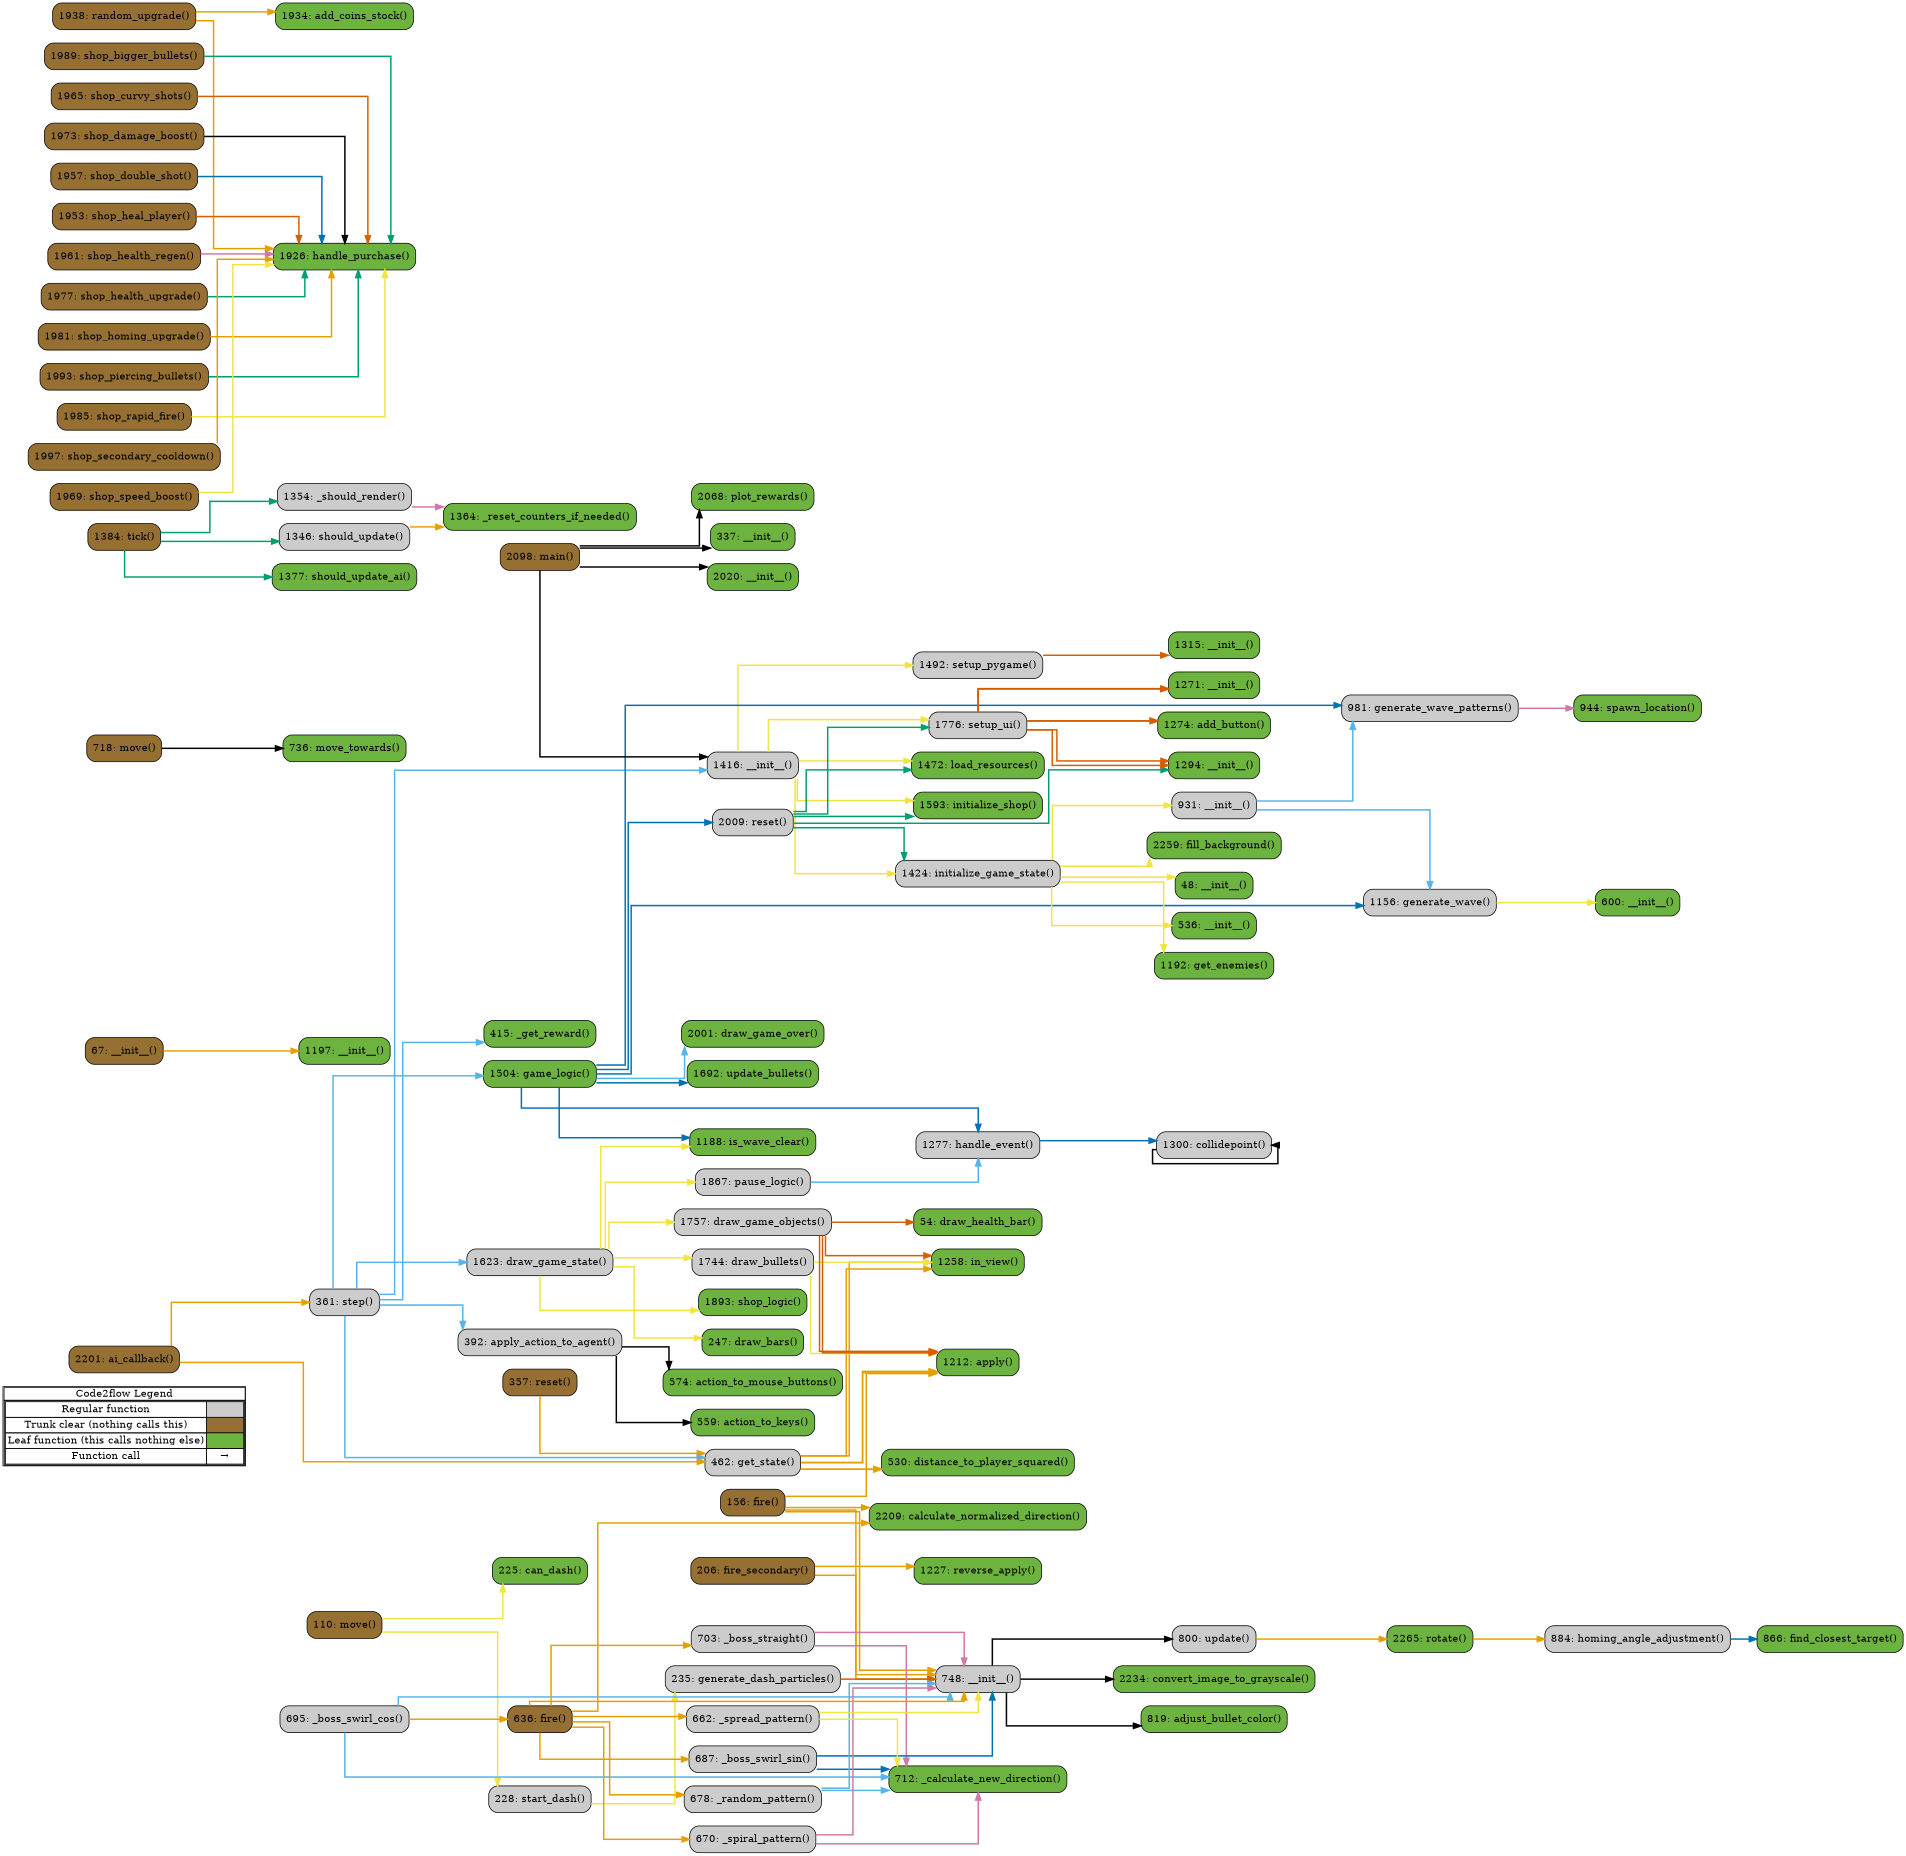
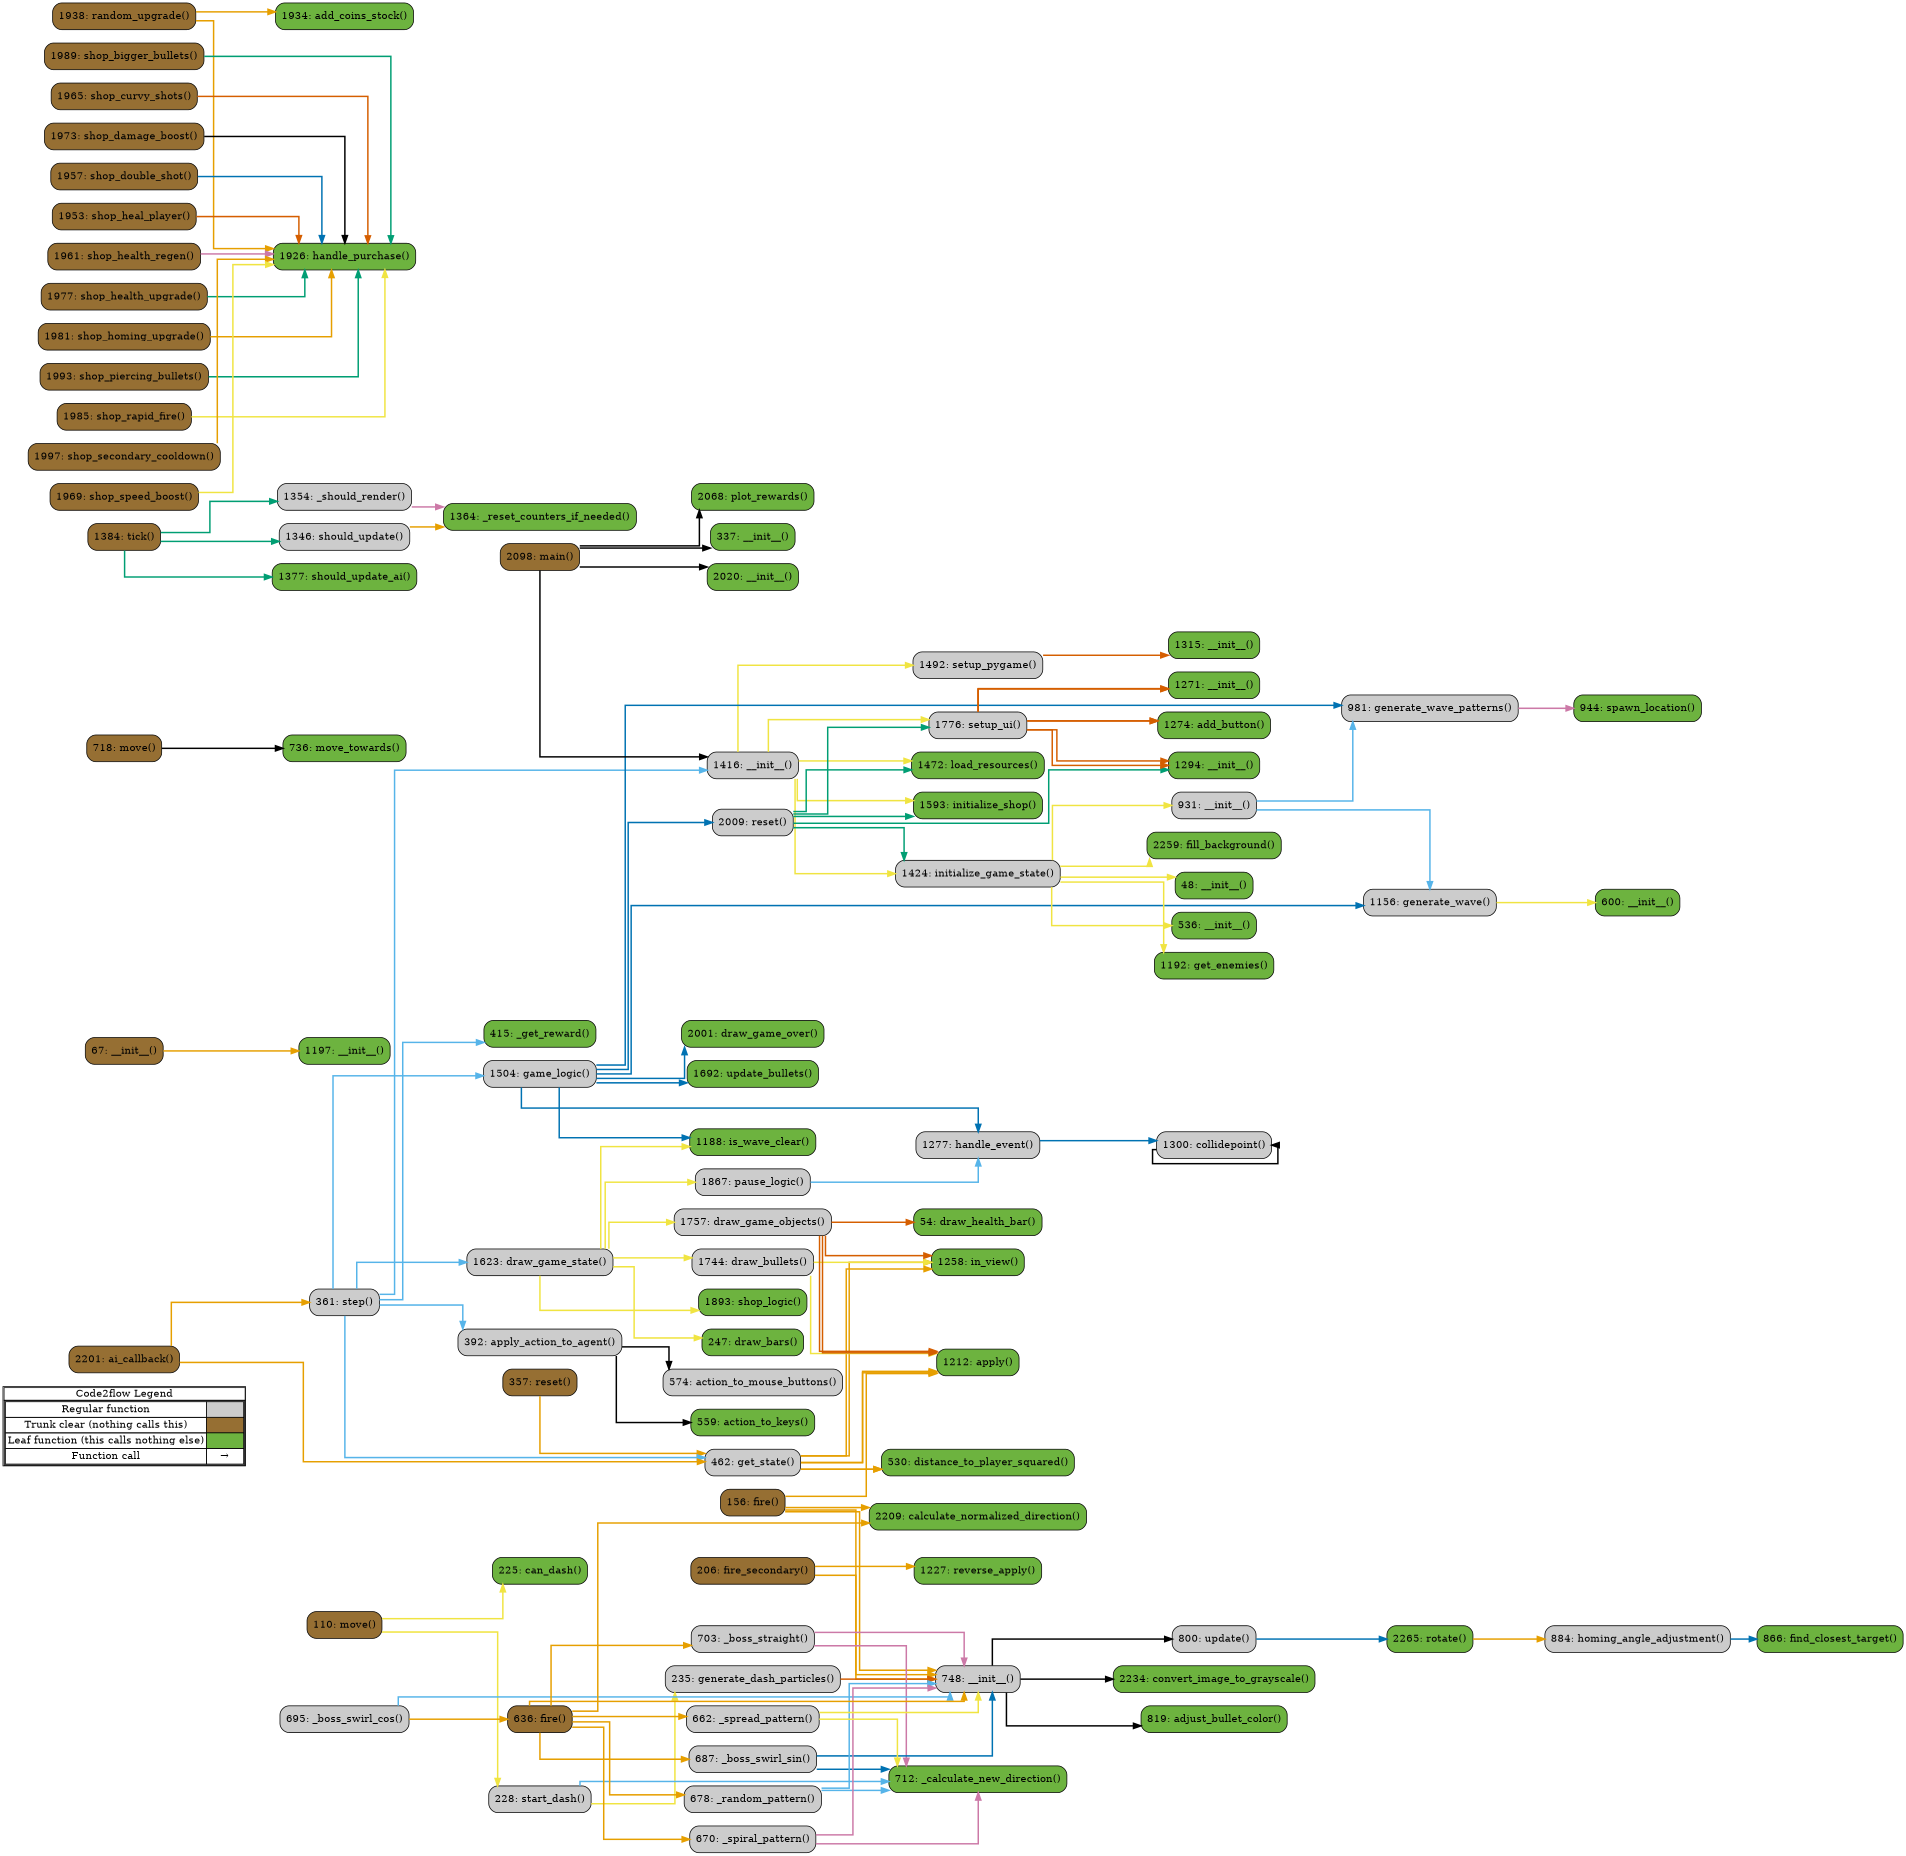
(540, 1074) -> (540, 1074)
(652, 1078) -> (652, 1078)
(753, 1382) -> (753, 1382)
(1318, 1639) -> (1318, 1639)
(591, 1777) -> (729, 1781)
